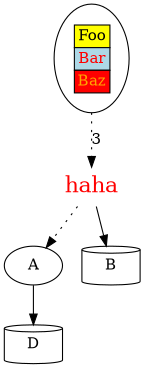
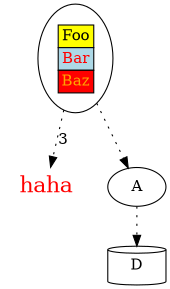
(65, 223) -> (110, 131)
(111, 266) -> none
(33, 300) -> (137, 221)
